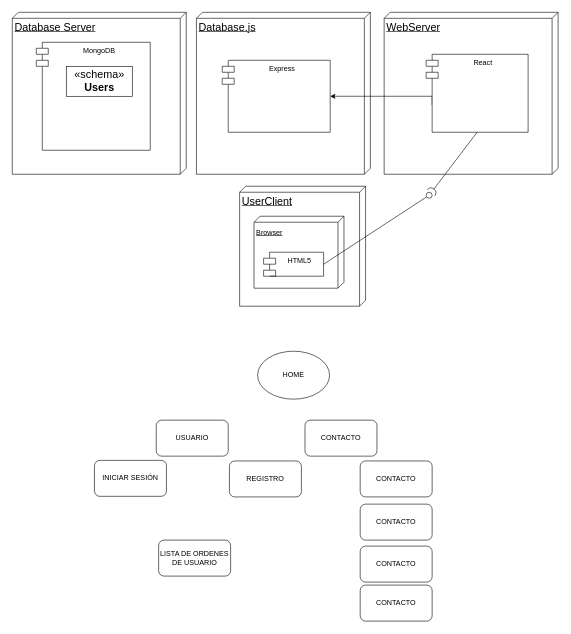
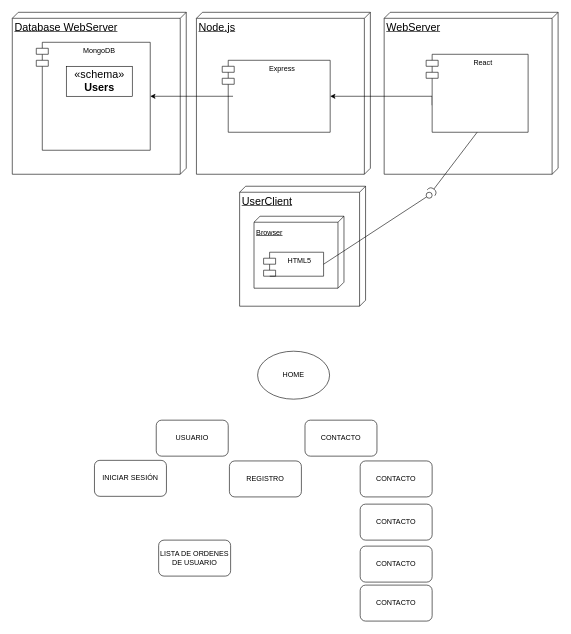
(44, 26) -> (50, 26)
(220, 26) -> (212, 26)
none -> (155, 96)
